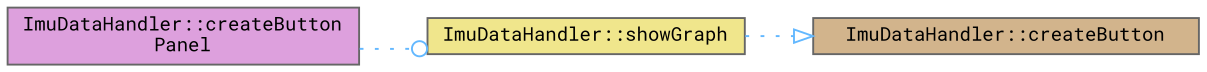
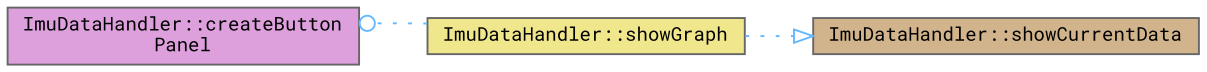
(1006, 36) -> (1006, 36)
(386, 49) -> (401, 23)
